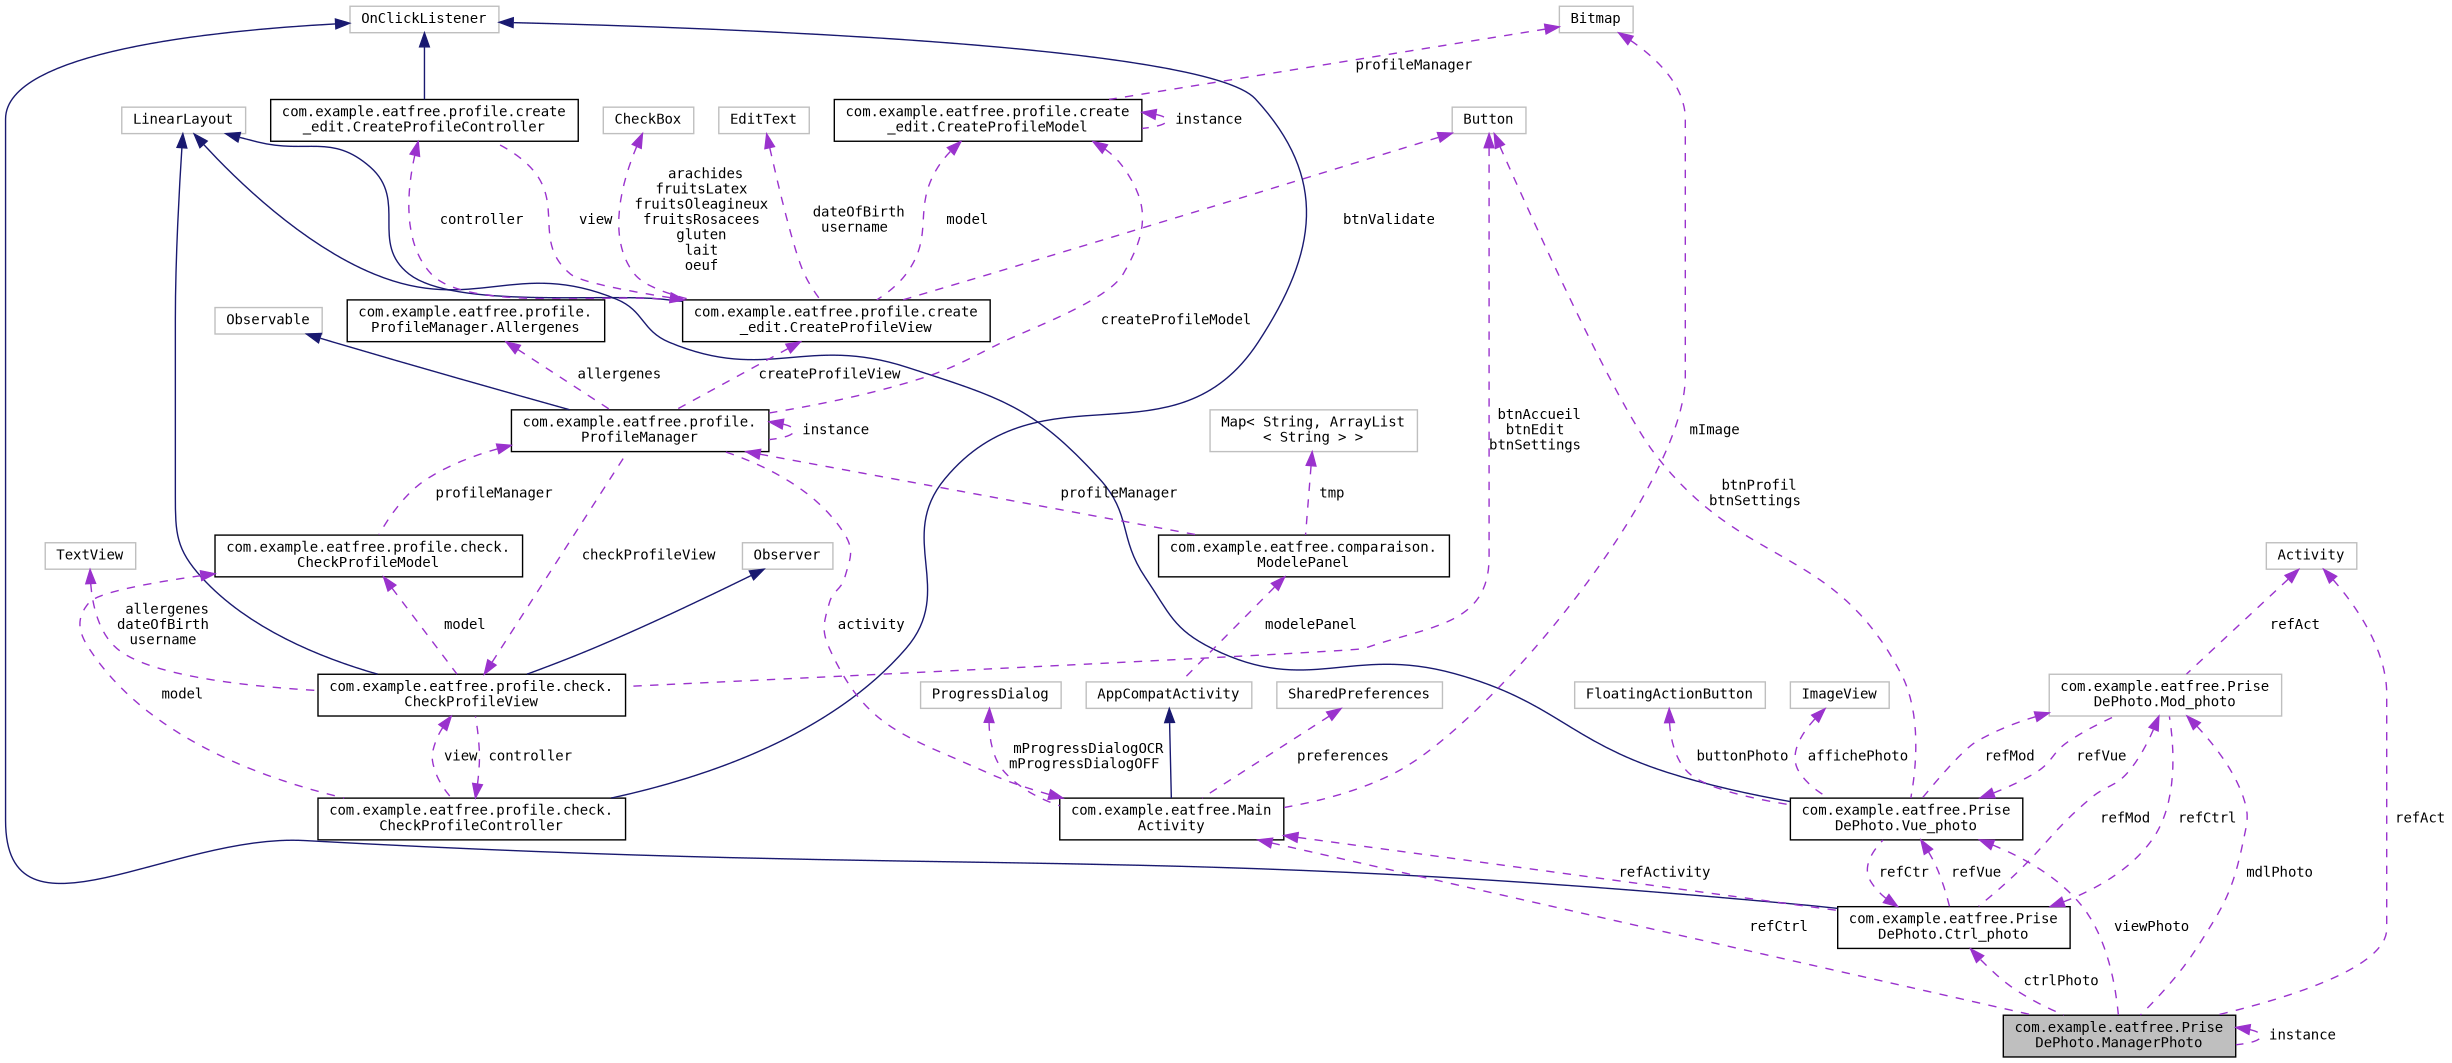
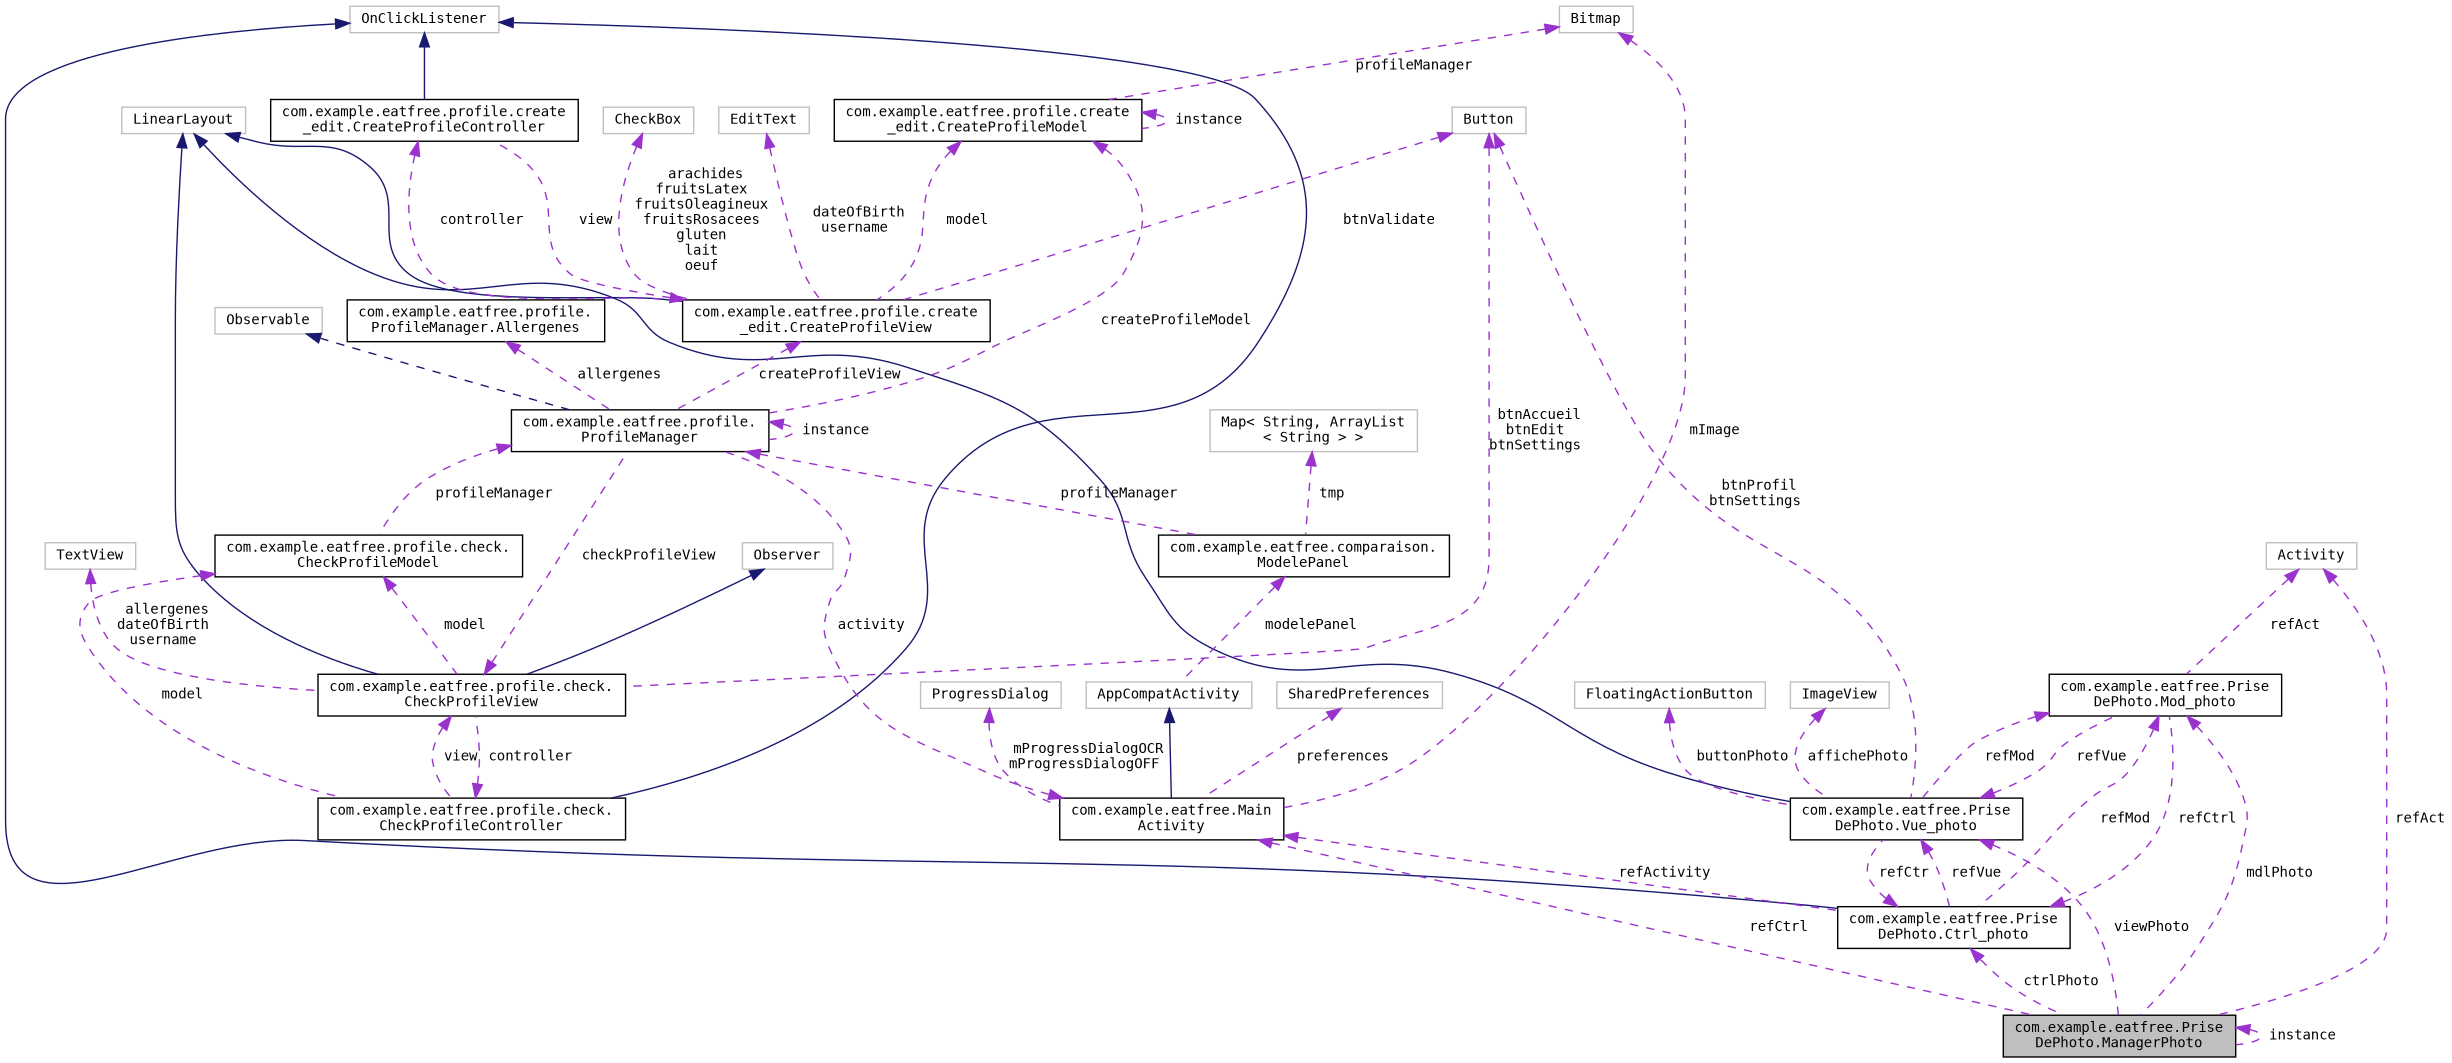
(445, 375) -> (445, 375)
(2165, 695) -> (2165, 695)
